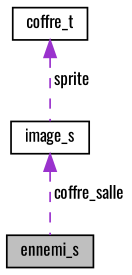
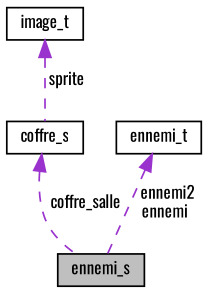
(50, 24) -> (45, 24)
(50, 138) -> (45, 138)
none -> (159, 138)
